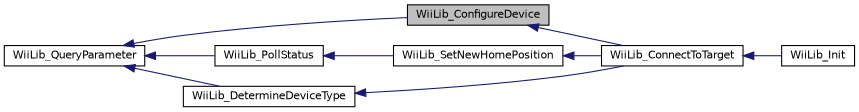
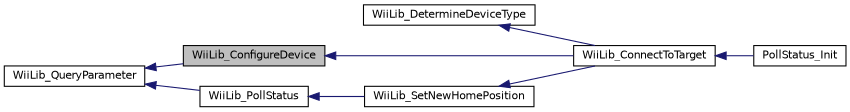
(818, 56) -> (800, 56)
(177, 77) -> none
